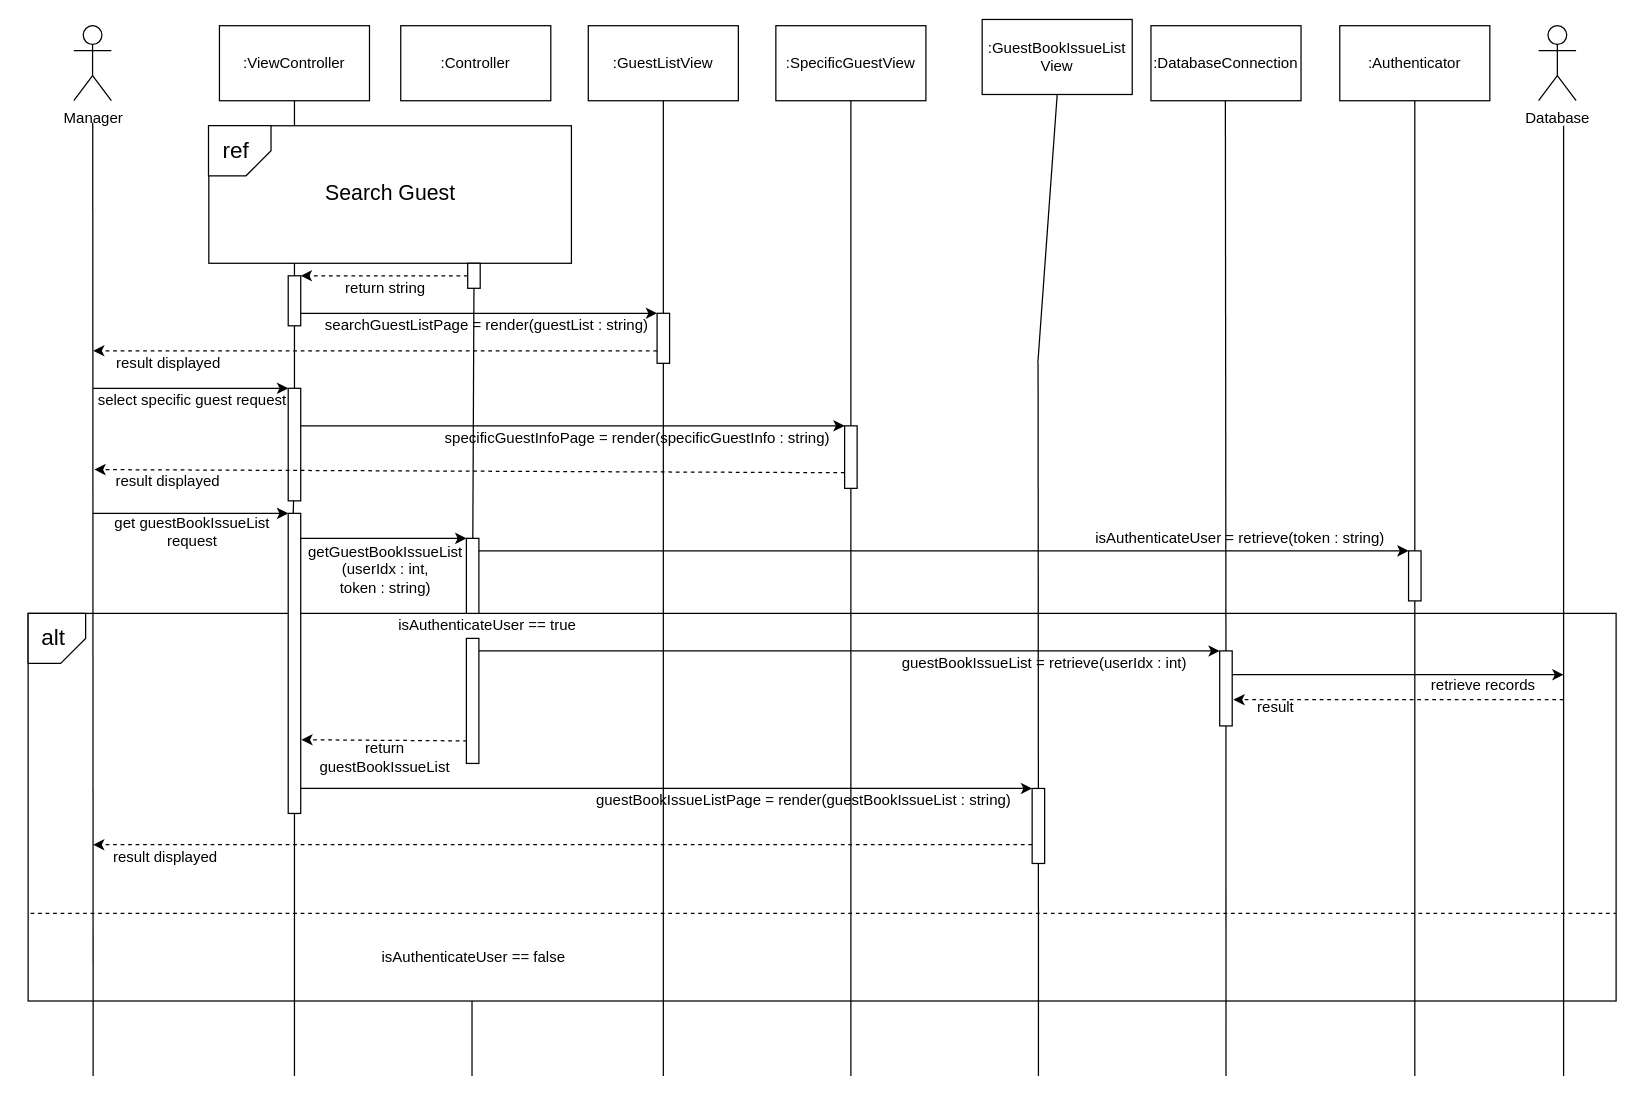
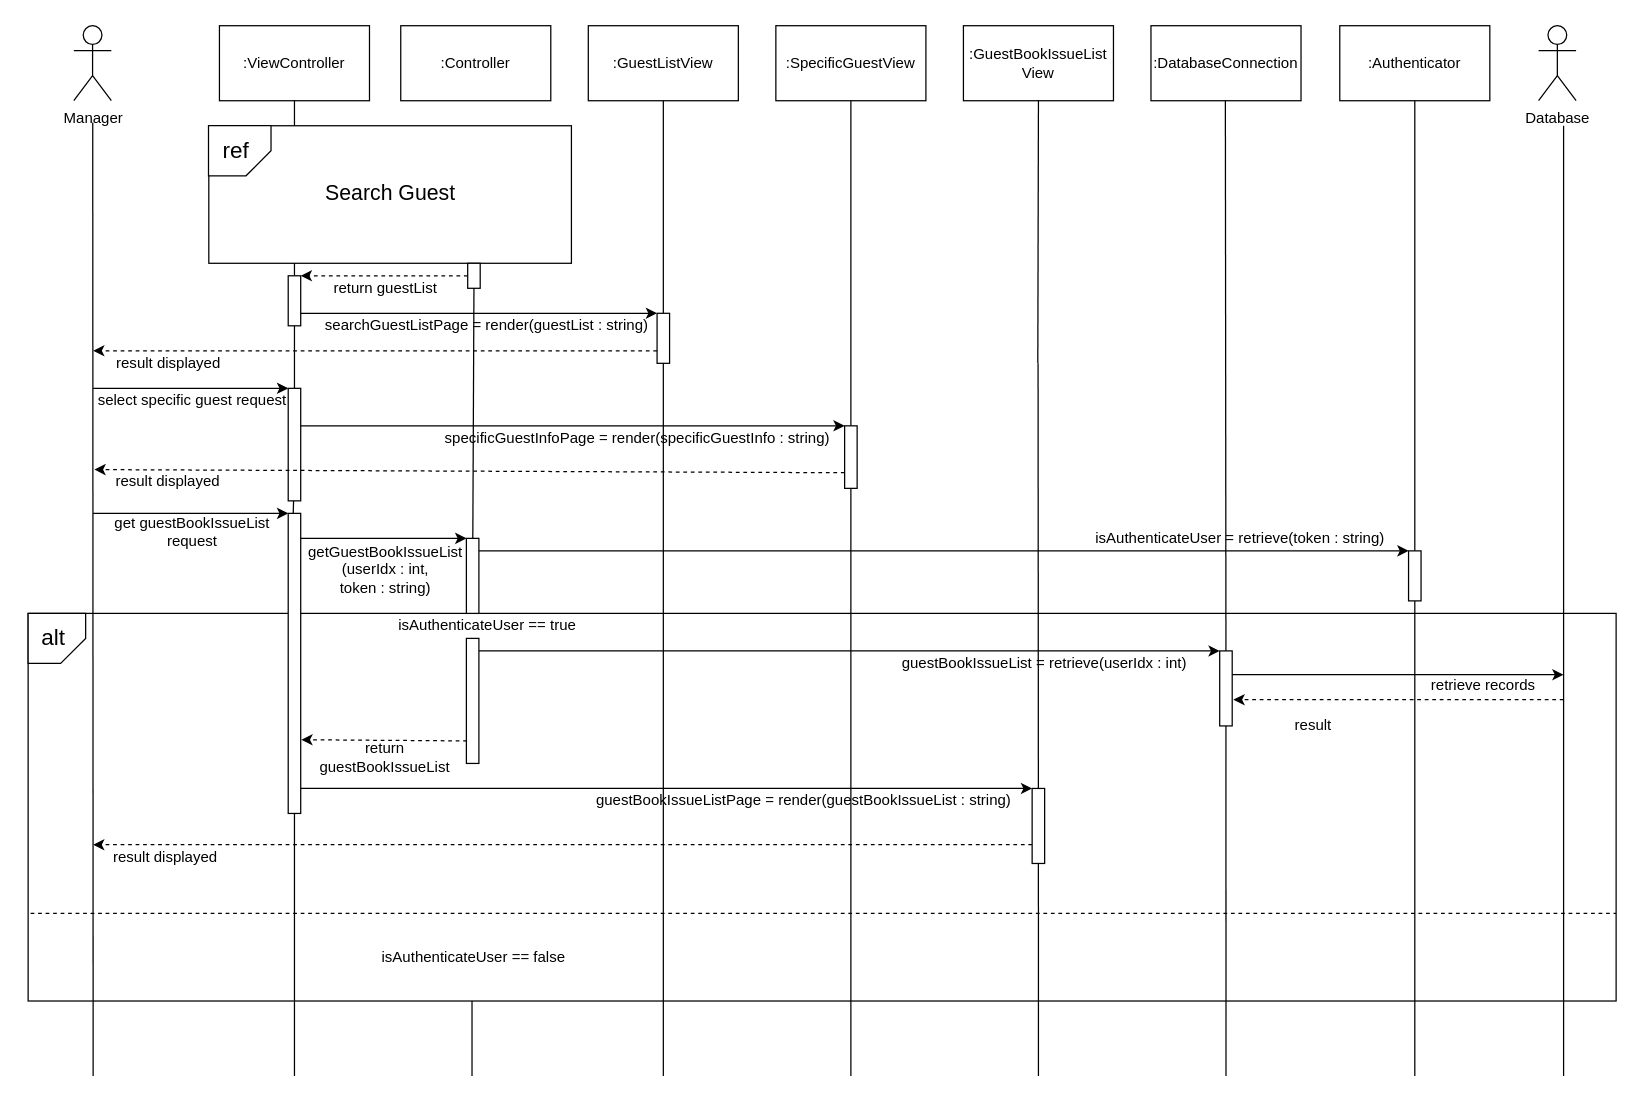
(1057, 57) -> (1038, 63)
(386, 288) -> (386, 288)
(1276, 707) -> (1313, 726)
